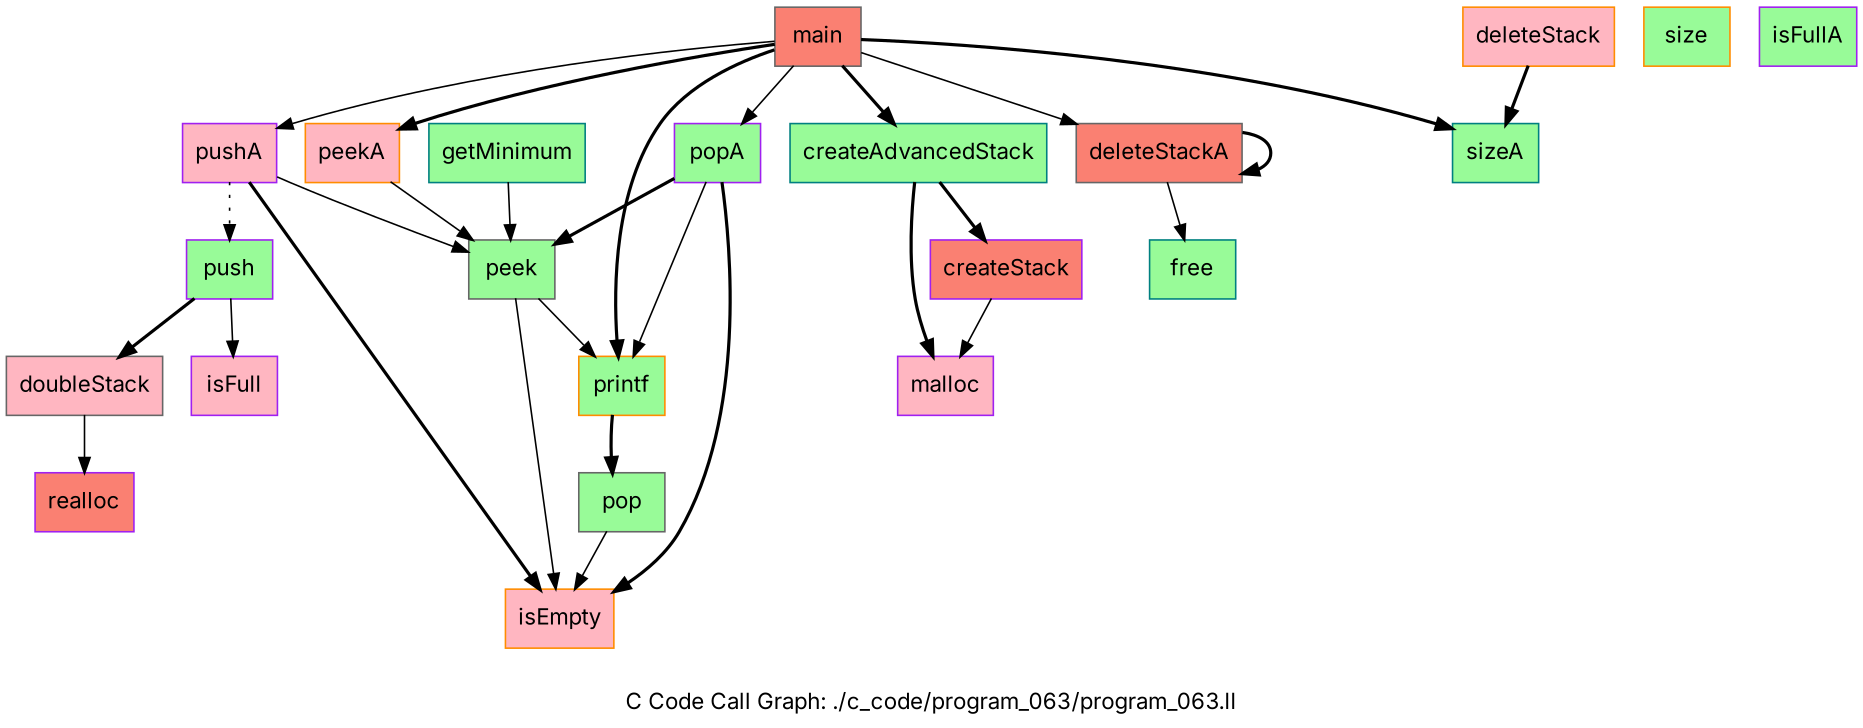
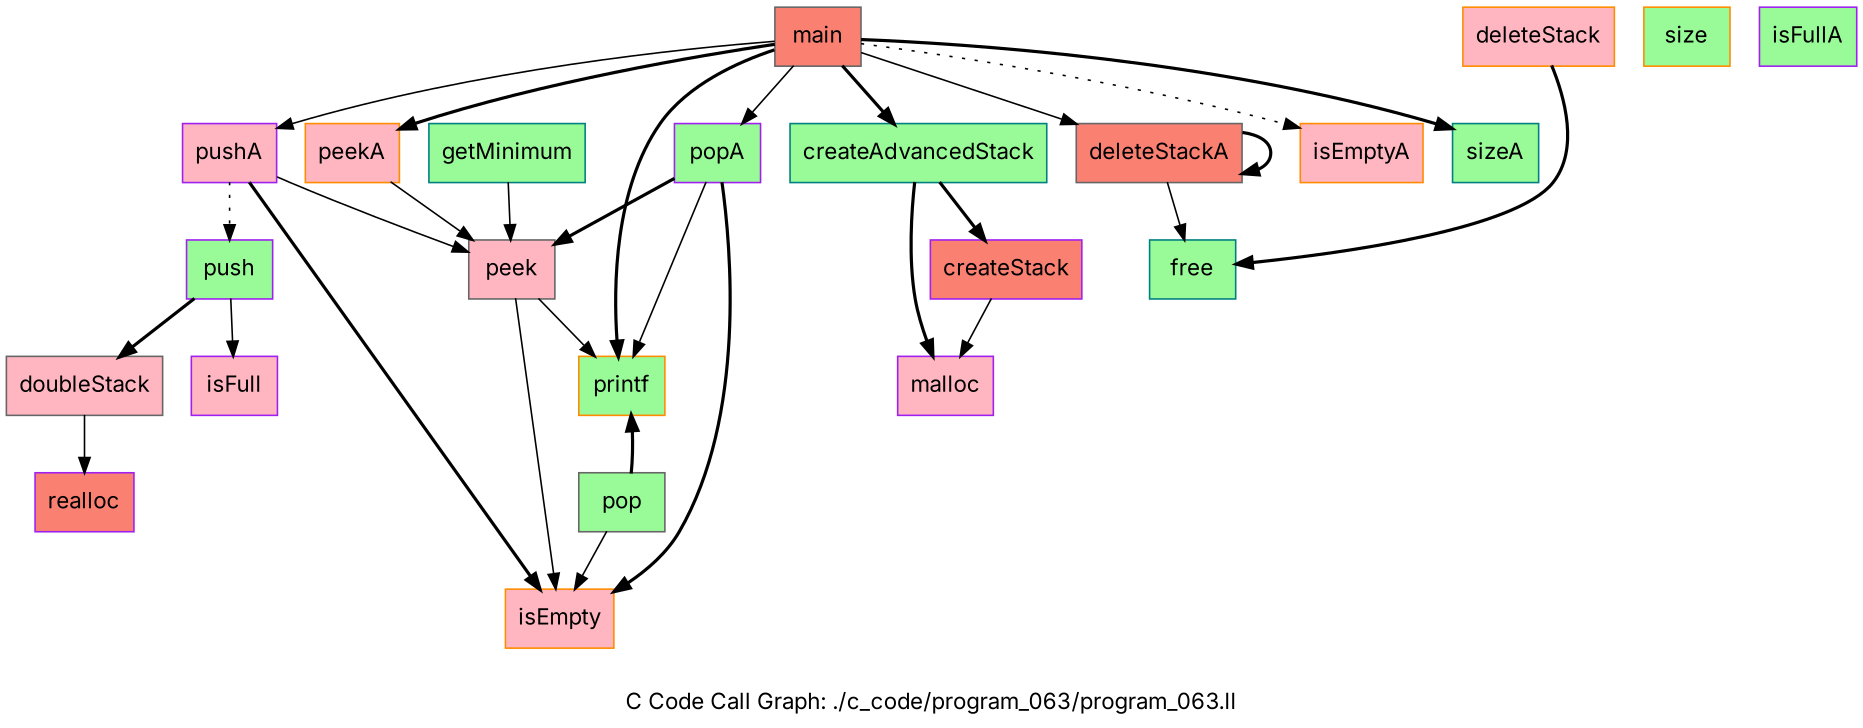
(1520, 87) -> (1468, 225)
none -> (1362, 153)
(512, 269) -> (512, 269)
(611, 436) -> (632, 452)
